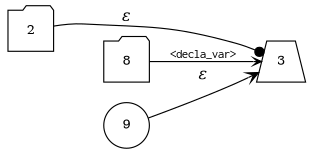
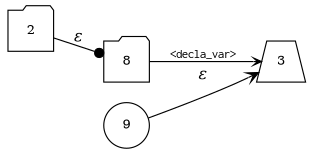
(156, 28) -> (74, 45)
